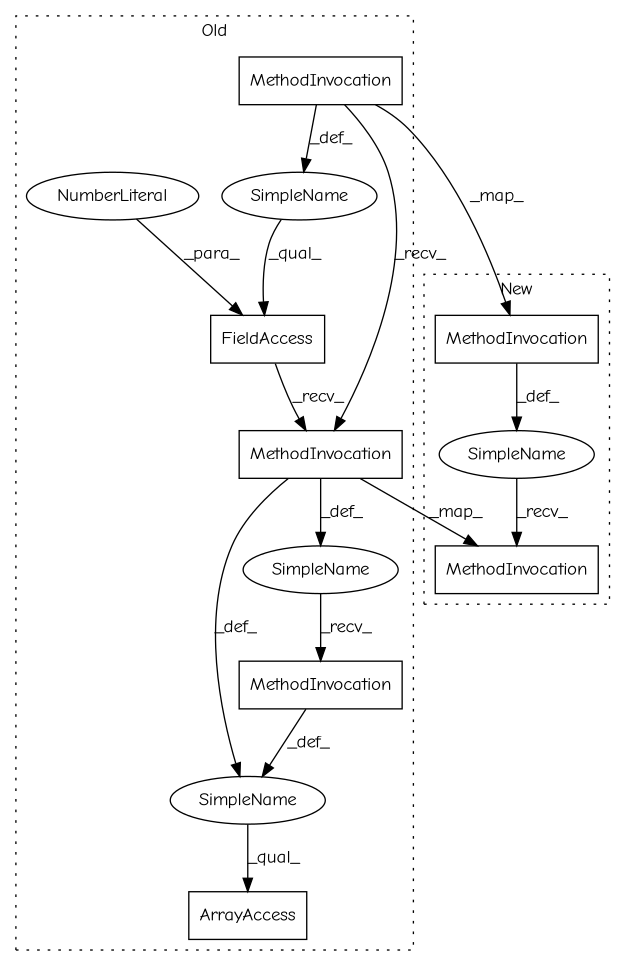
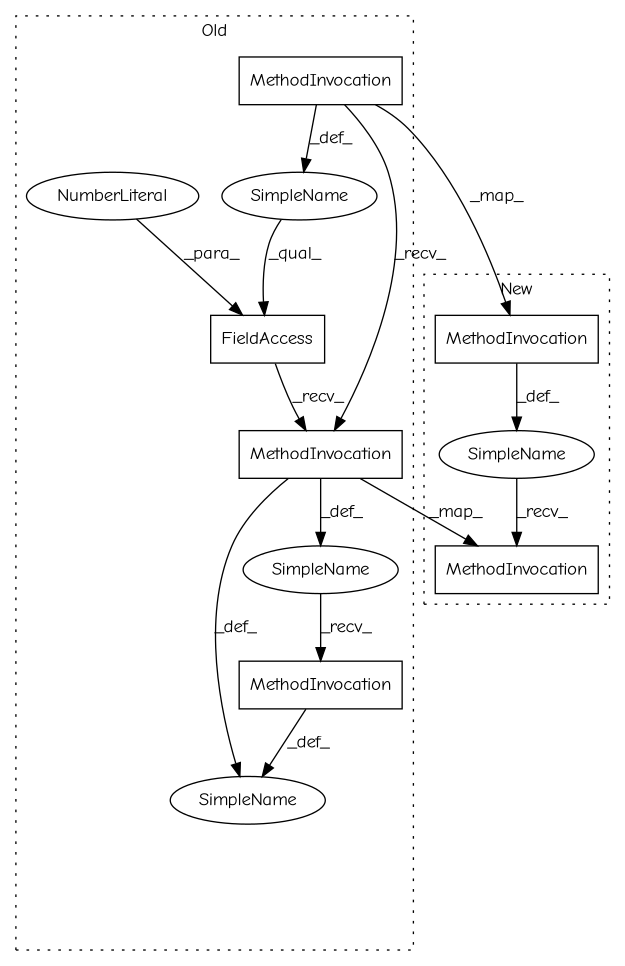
(248, 916) -> none
